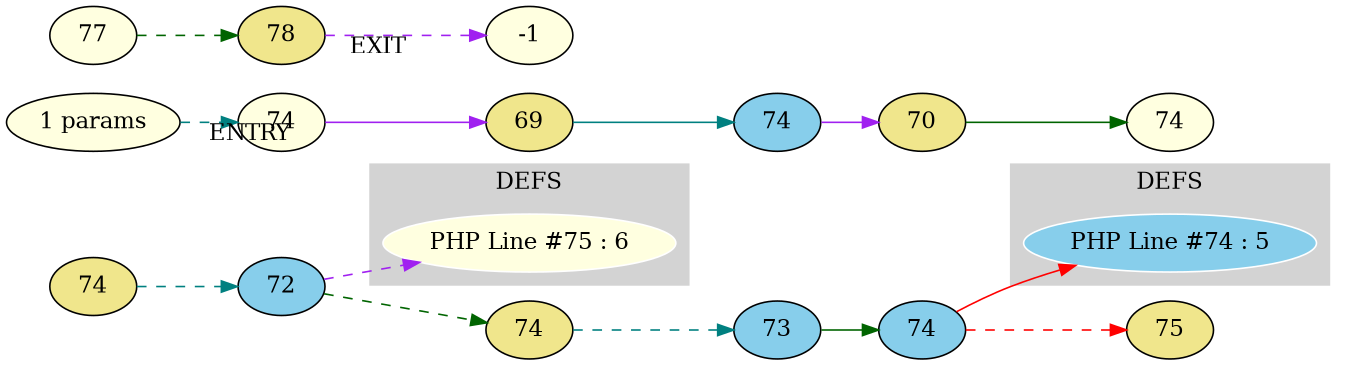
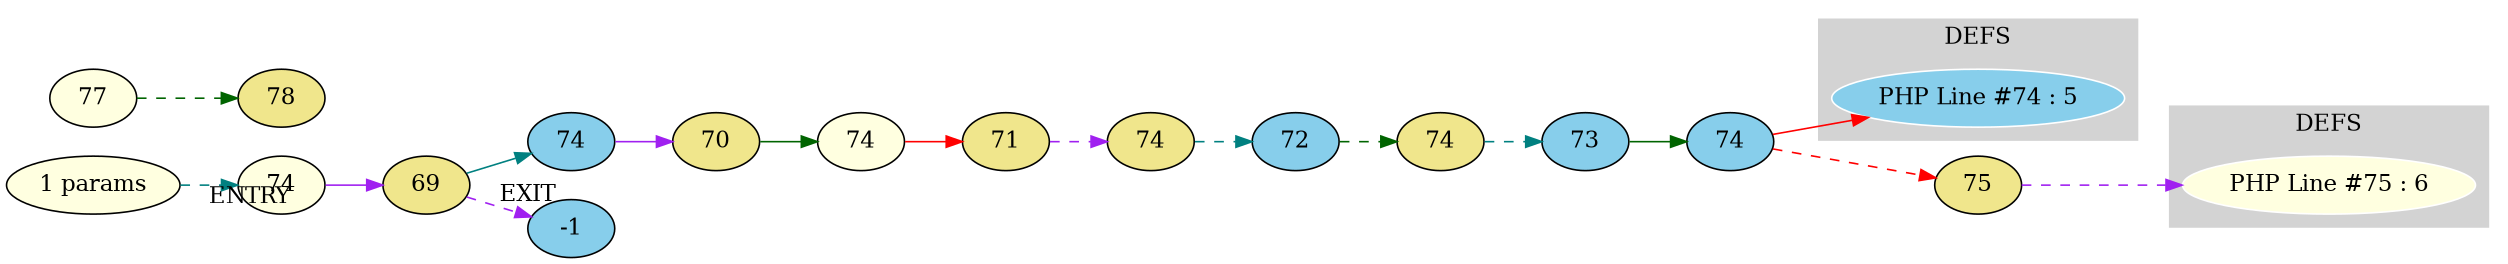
(397, 35) -> (491, 205)
(529, 35) -> (571, 229)
none -> (1006, 142)
(360, 273) -> (2094, 185)
